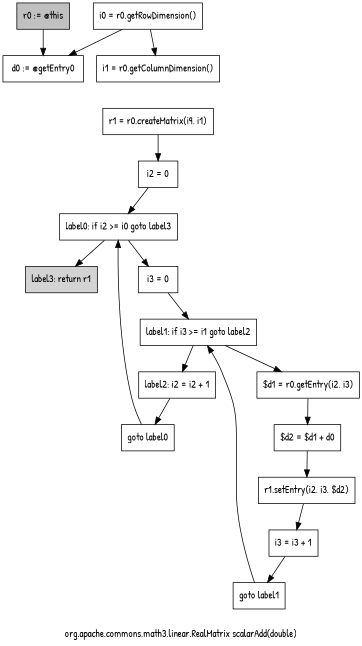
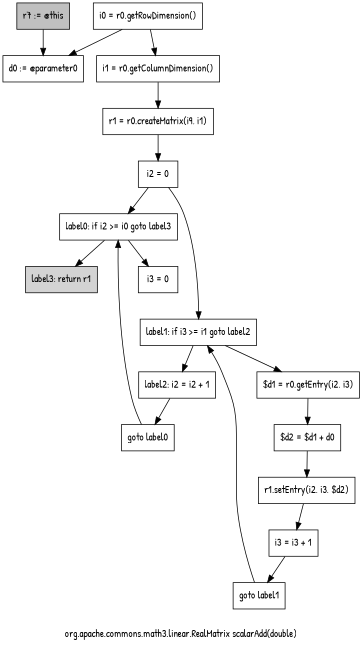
(43, 16) -> (43, 16)
(43, 69) -> (43, 69)
none -> (158, 92)
(176, 303) -> (193, 247)
